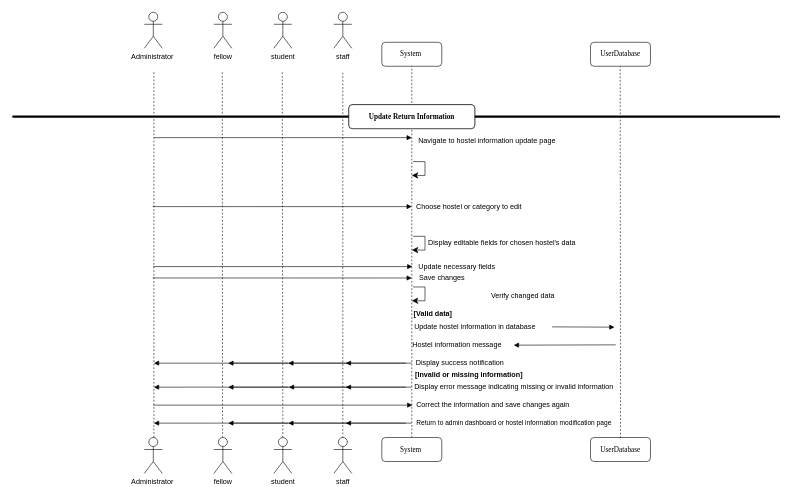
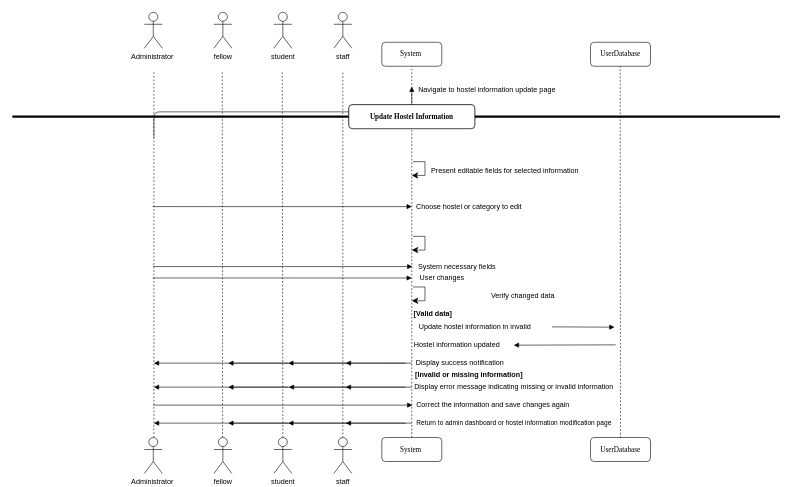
(412, 117) -> (412, 117)
(487, 141) -> (487, 90)
none -> (505, 171)
(502, 243) -> none
(457, 267) -> (457, 267)
(442, 278) -> (442, 278)
(475, 327) -> (475, 327)
(457, 345) -> (457, 345)
